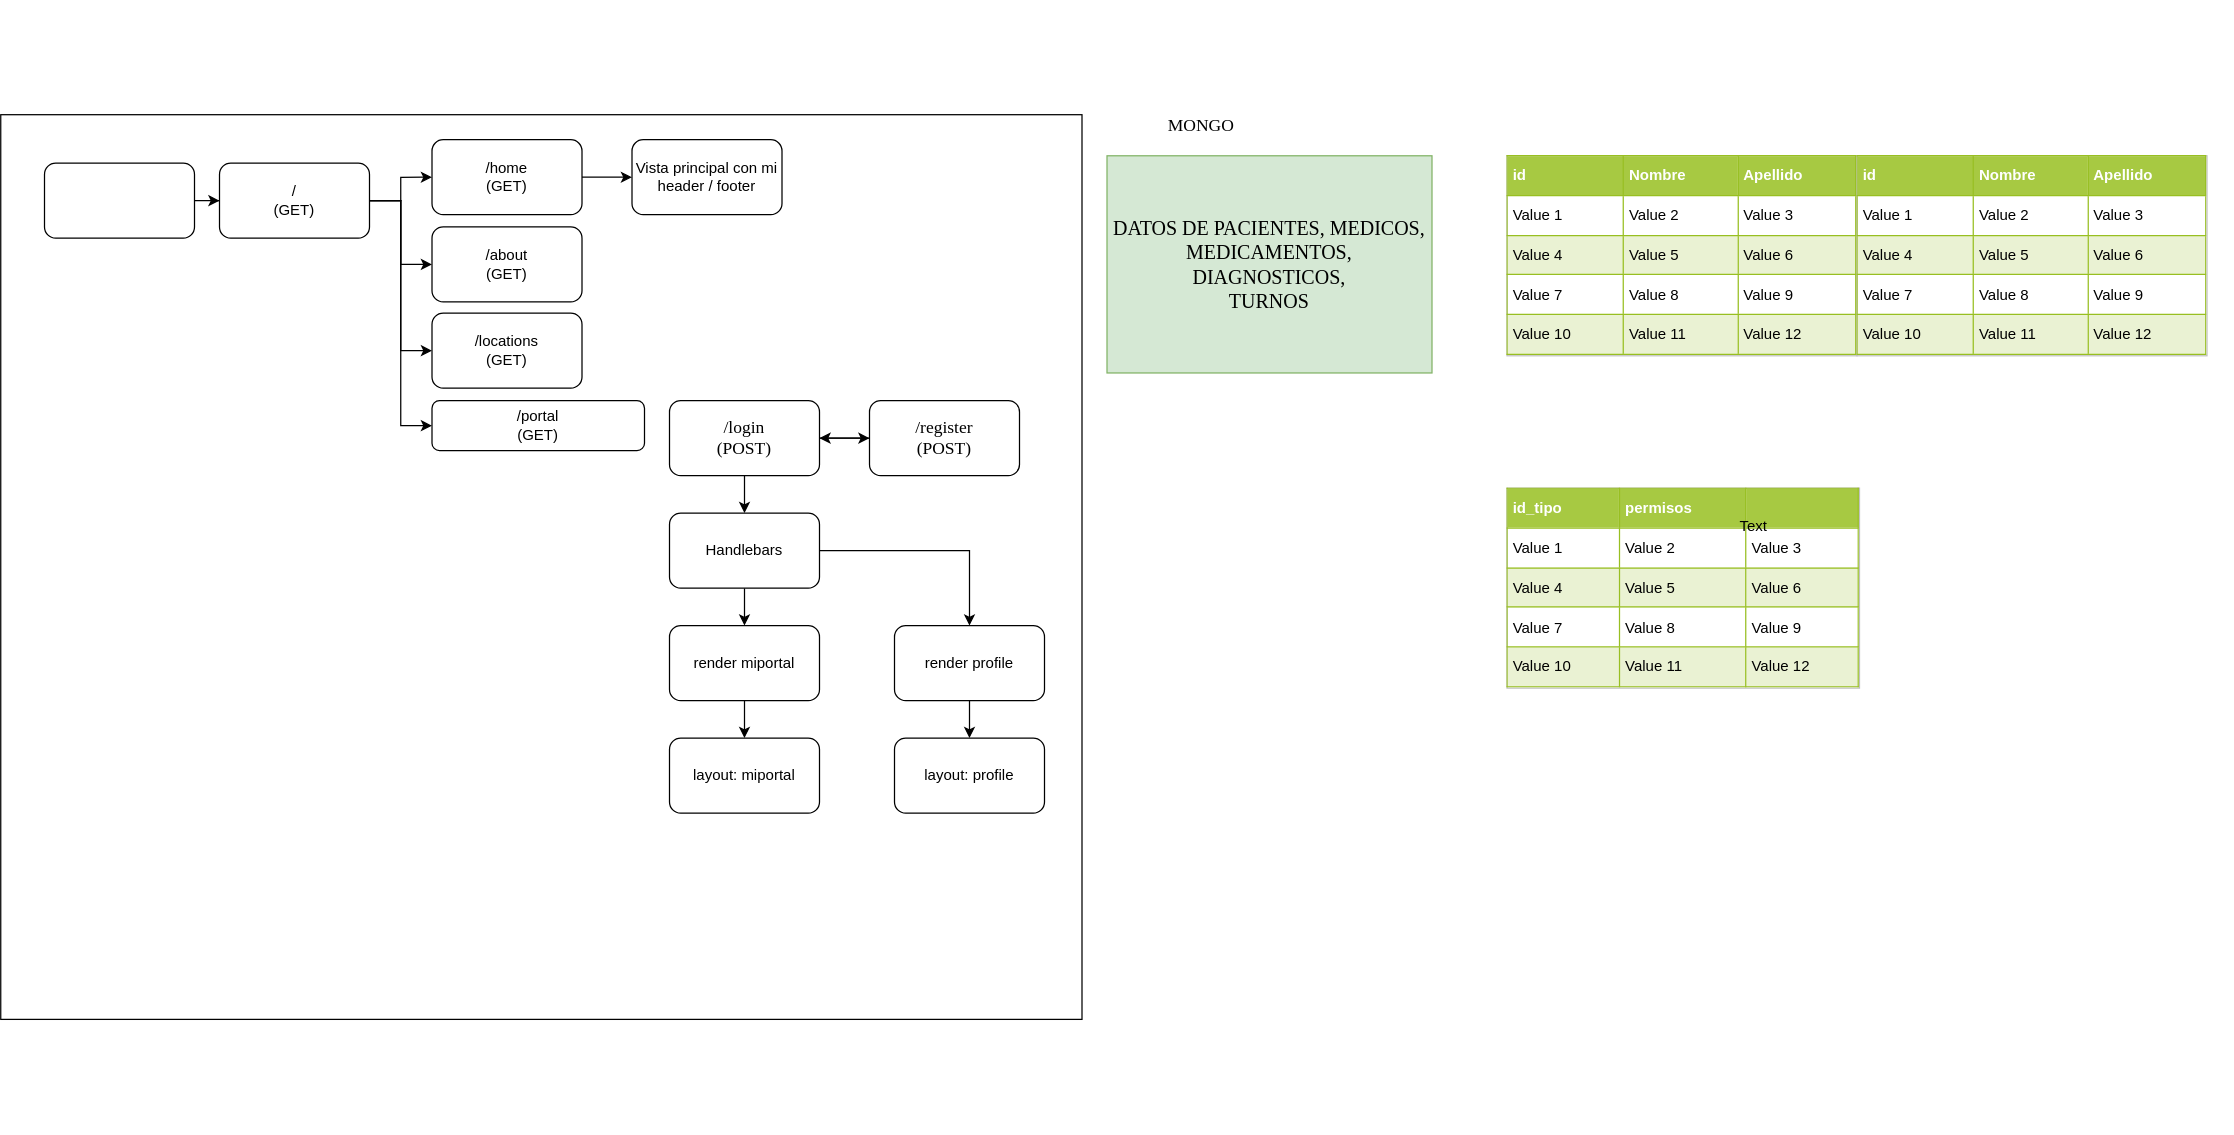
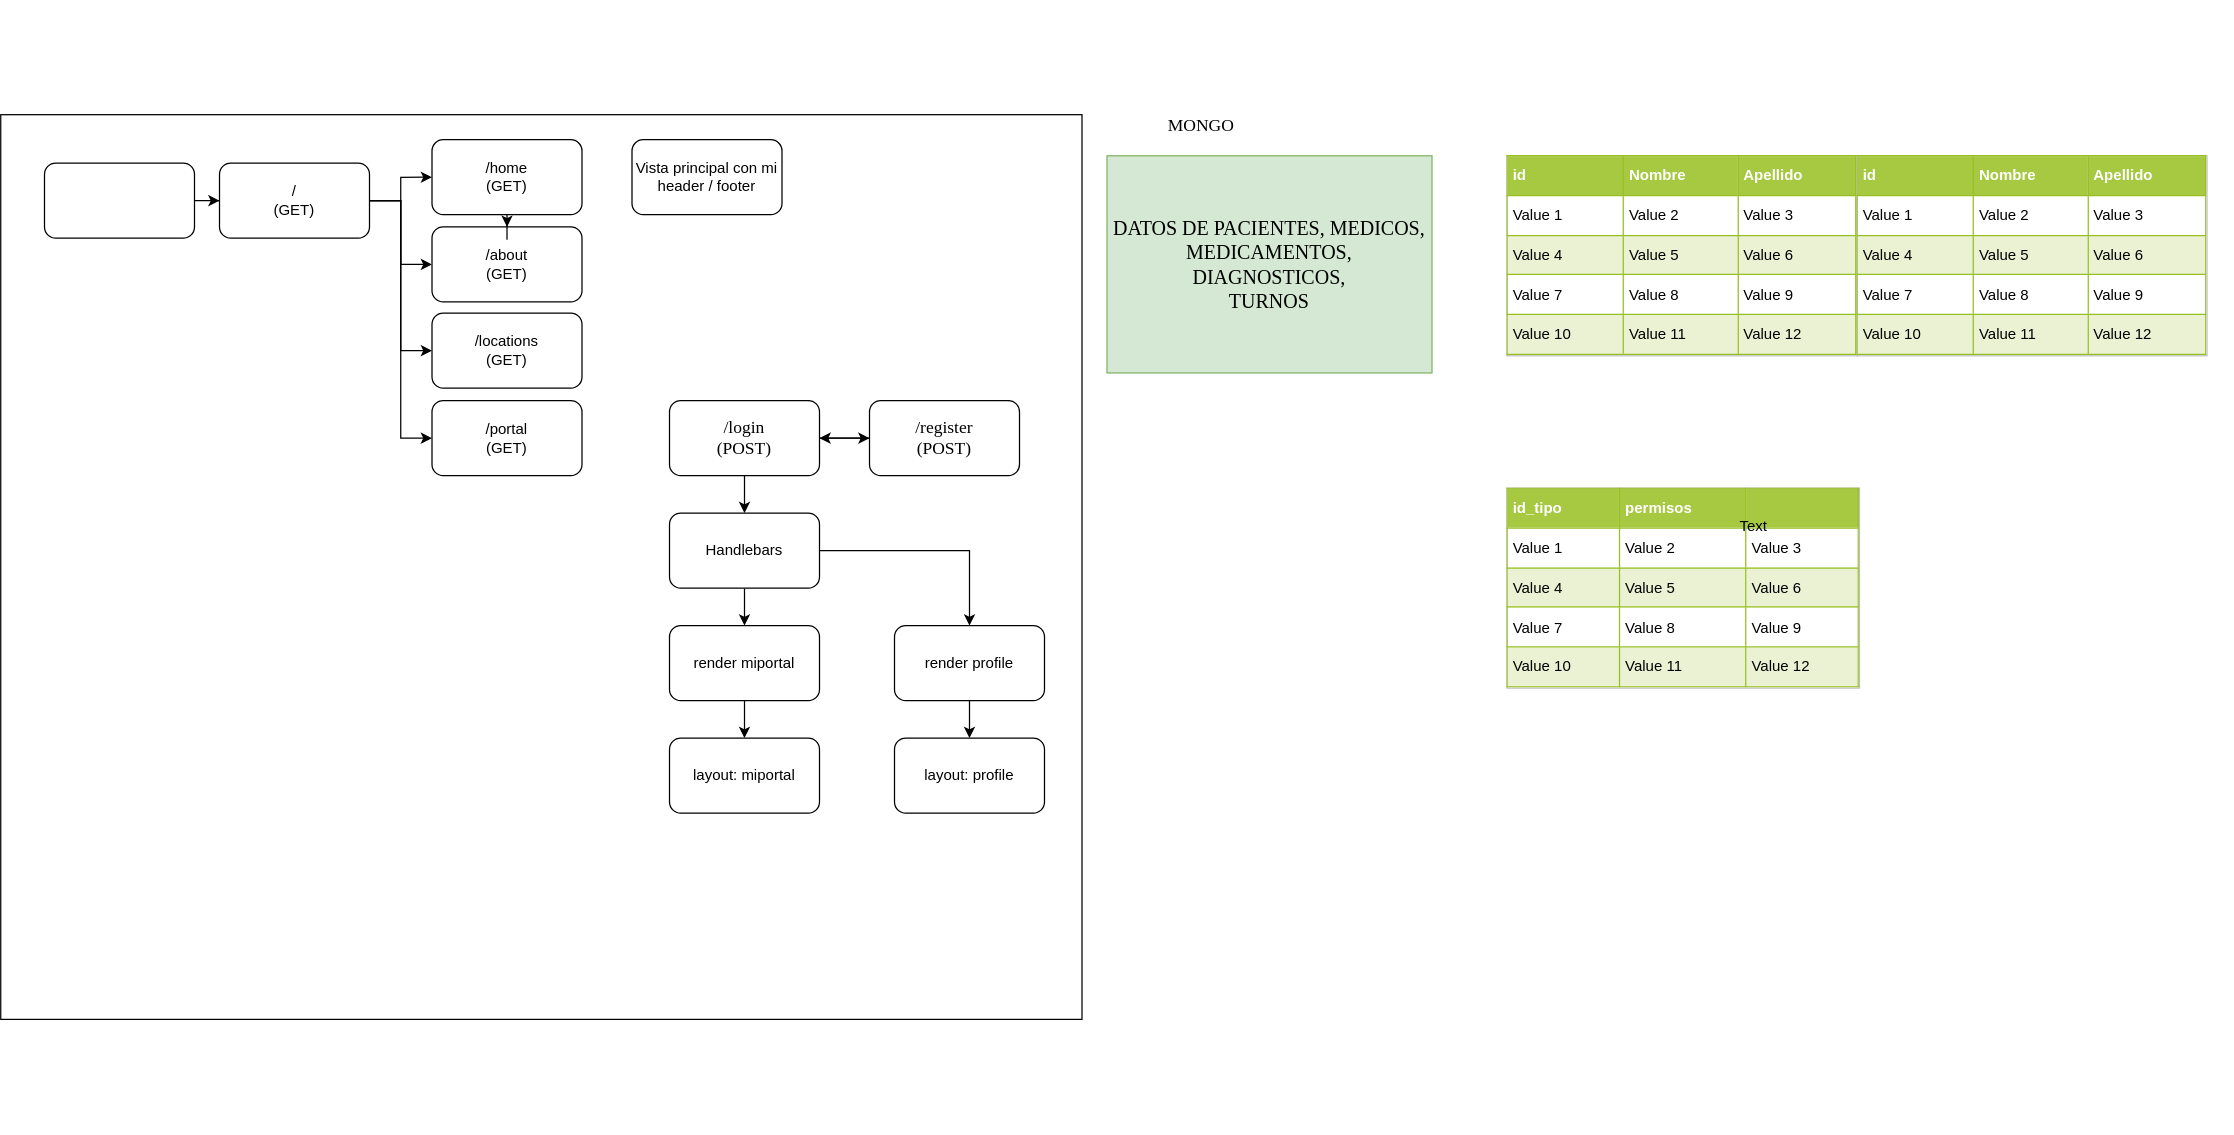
(603, 177) -> (507, 240)
(538, 426) -> (507, 438)
